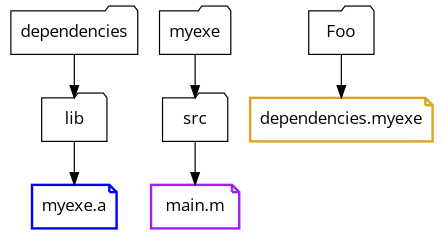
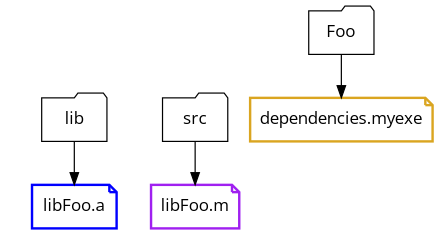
(74, 33) -> none
(195, 33) -> none
(74, 207) -> (74, 207)
(195, 207) -> (195, 207)
